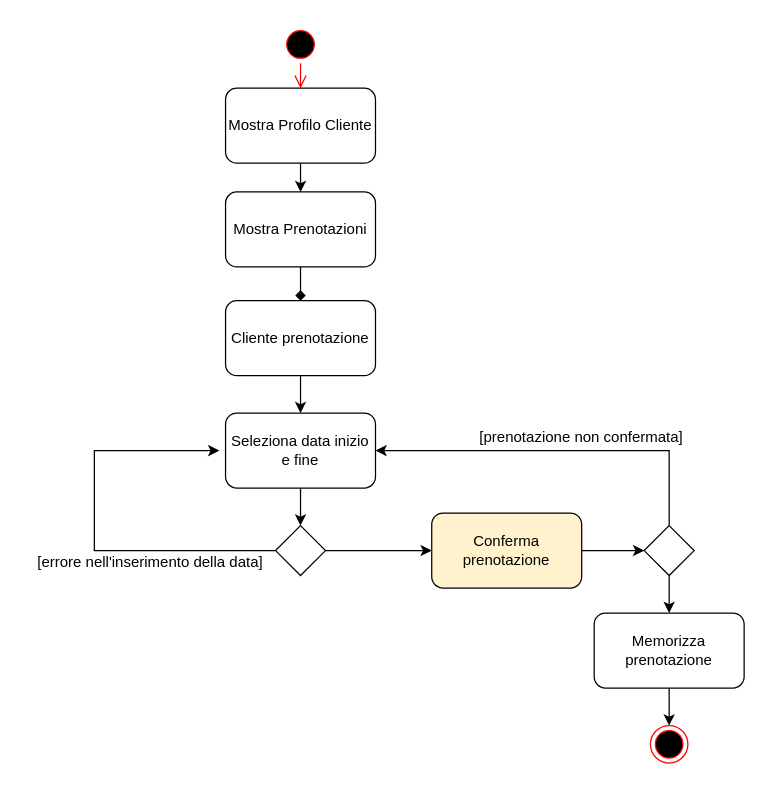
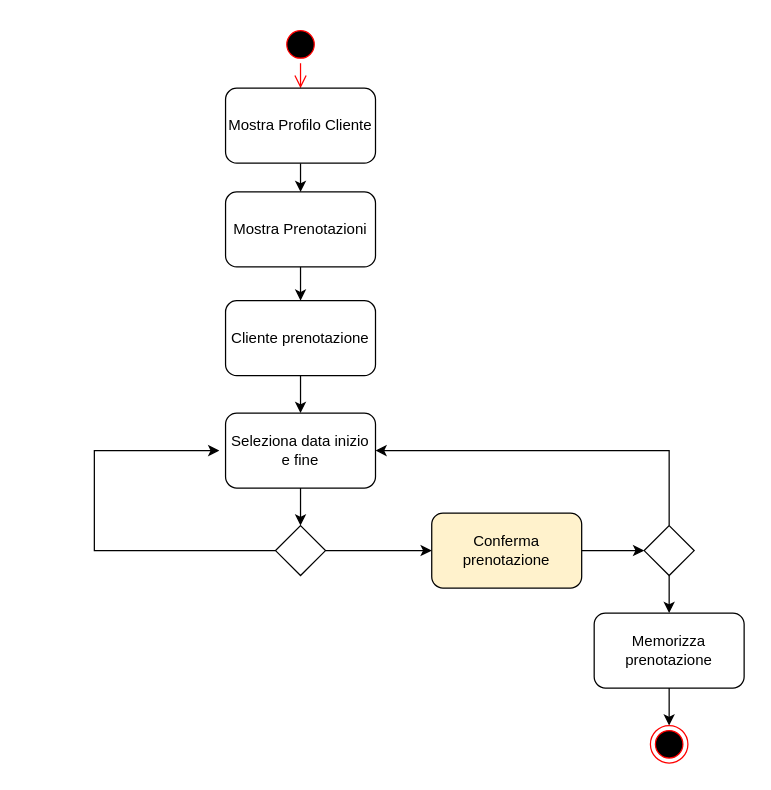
(301, 290) -> (301, 291)
(582, 438) -> none
(151, 563) -> none
